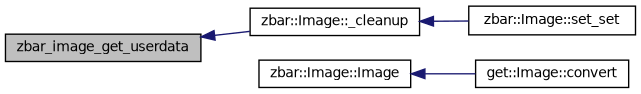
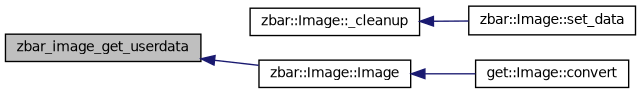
(552, 20) -> (552, 20)
(232, 33) -> (237, 63)
